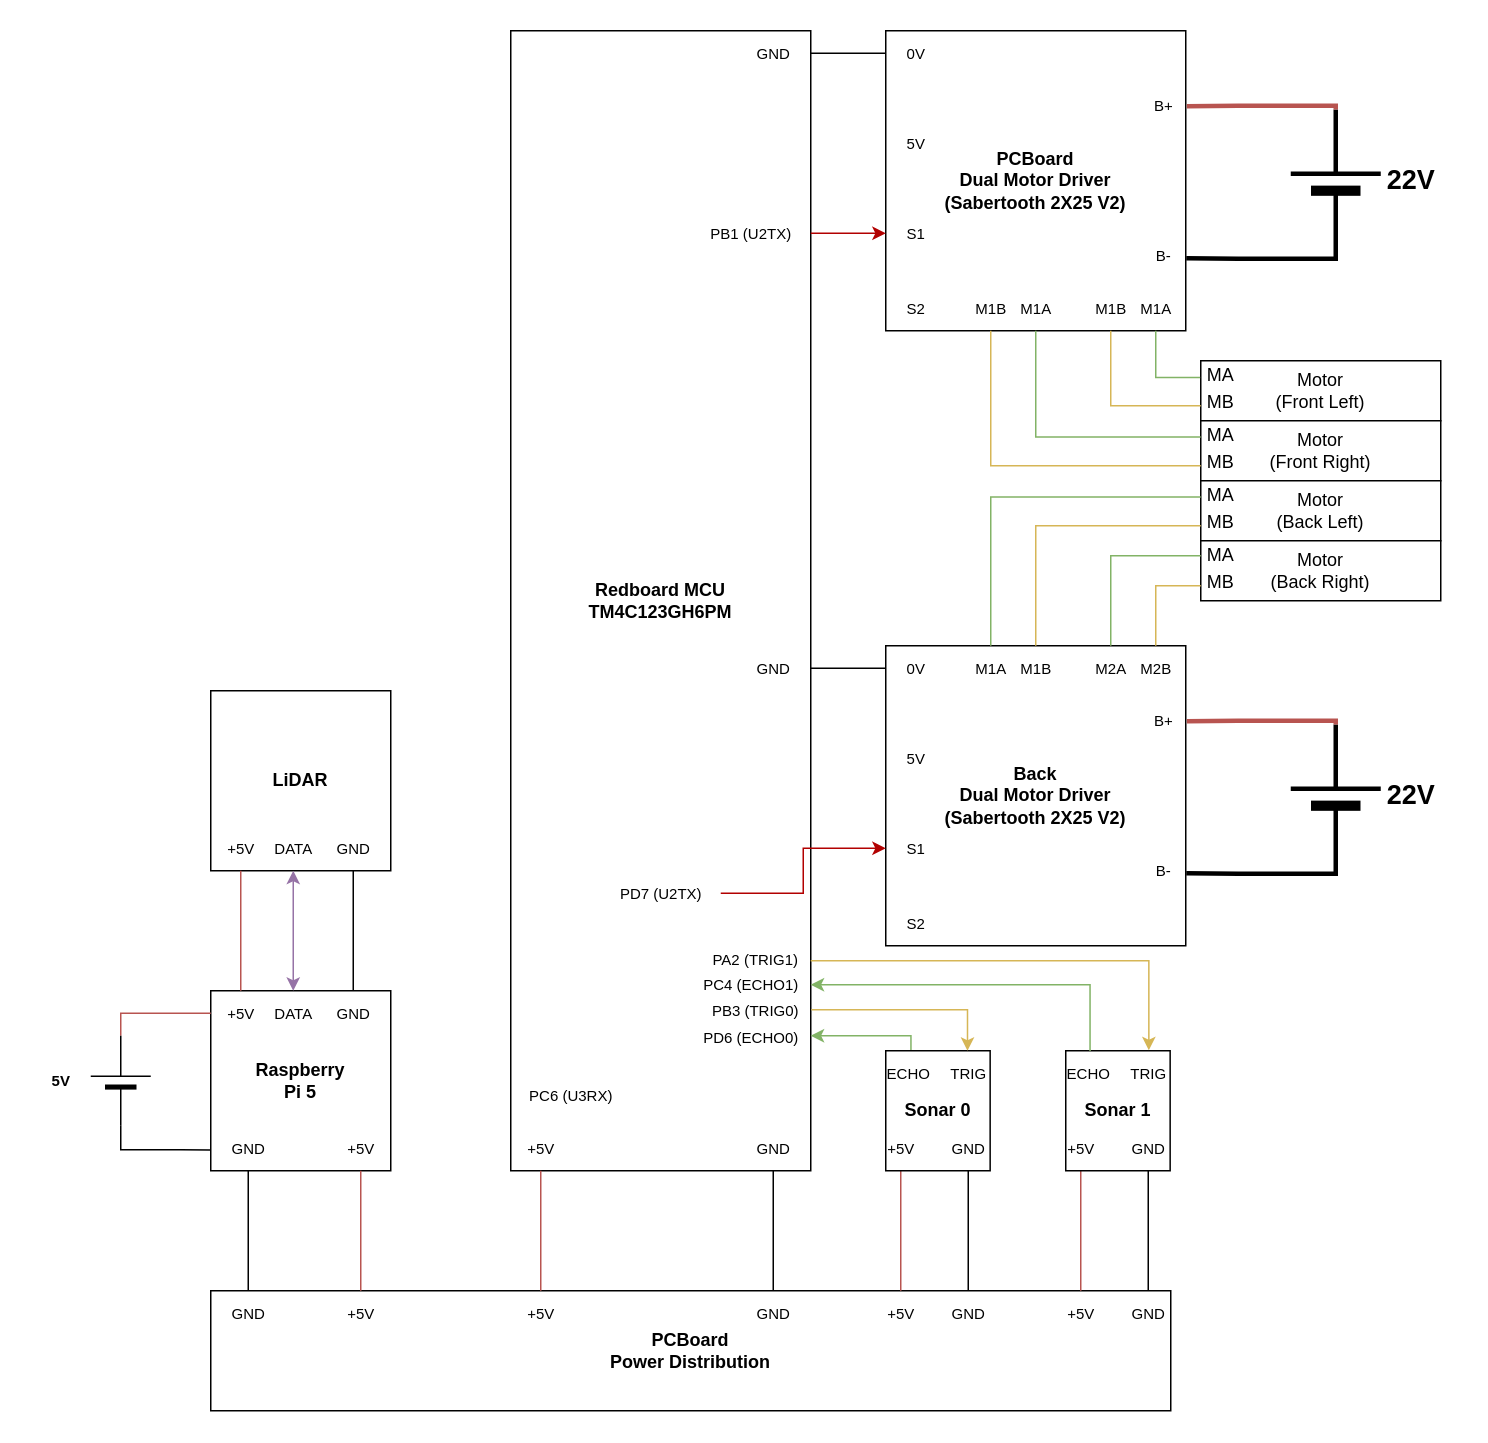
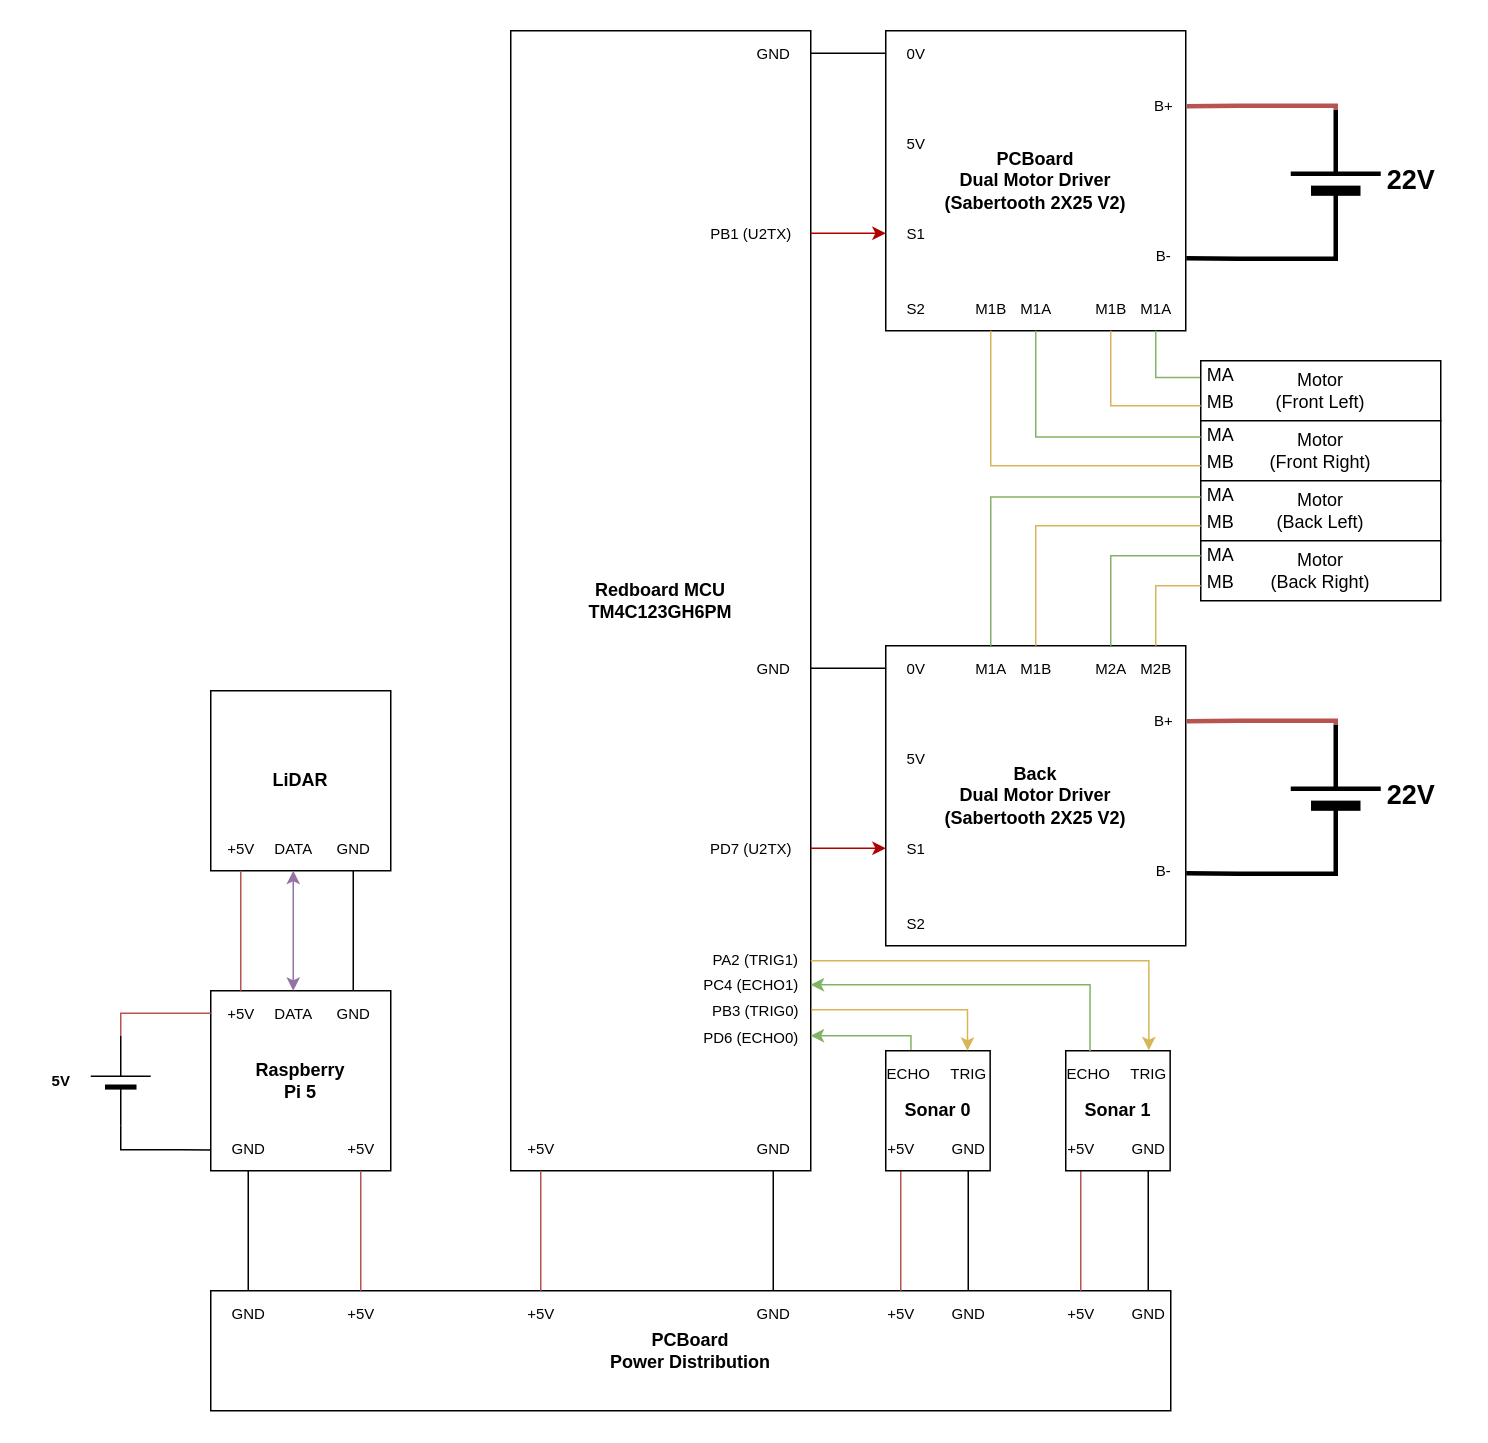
(661, 893) -> (751, 848)
(571, 1096) -> none
